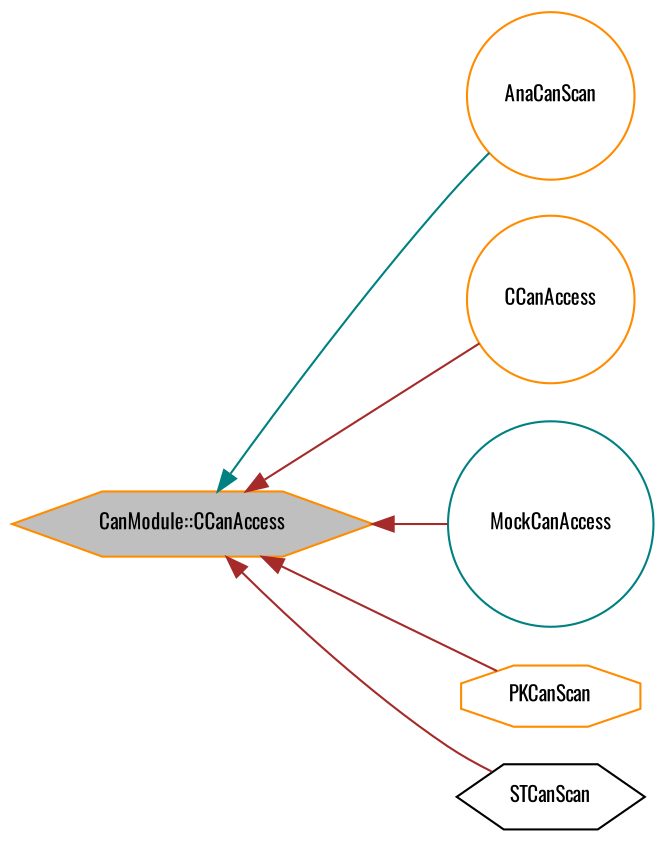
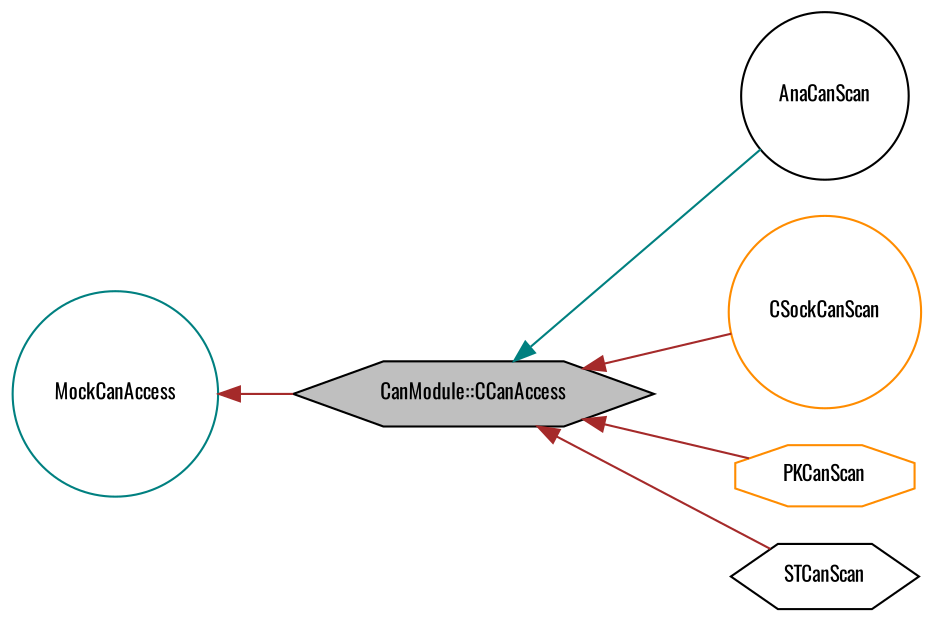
(551, 96) -> (825, 96)
(551, 299) -> (825, 312)
(193, 524) -> (474, 394)
(421, 524) -> (267, 394)
